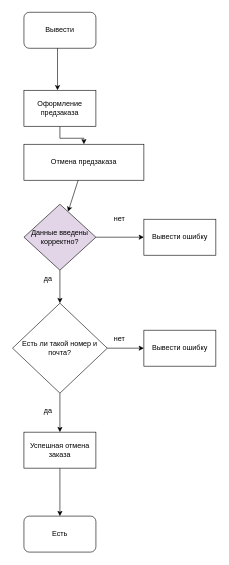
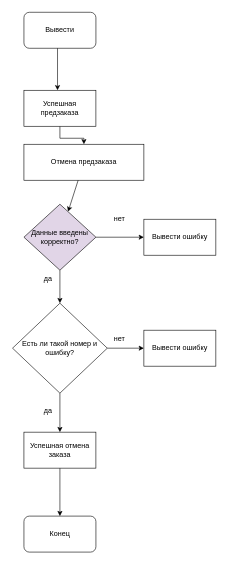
(60, 108) -> (60, 108)
(60, 348) -> (60, 348)
(60, 534) -> (60, 534)
